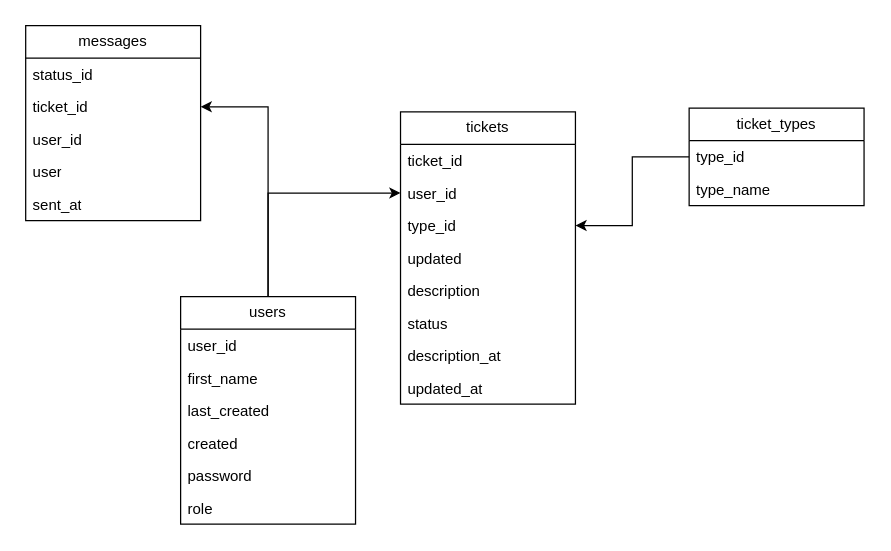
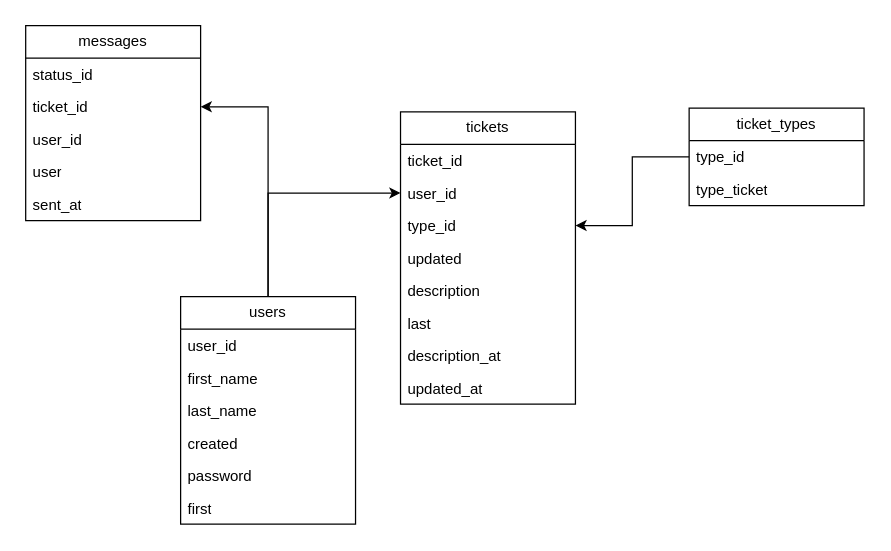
(735, 191) -> (741, 191)
(433, 325) -> (423, 325)
(237, 412) -> (224, 412)
(203, 510) -> (207, 510)
